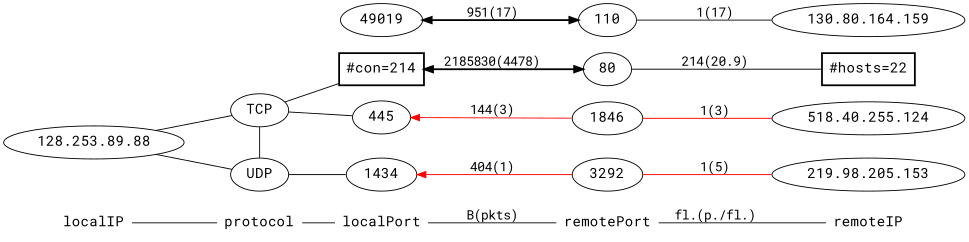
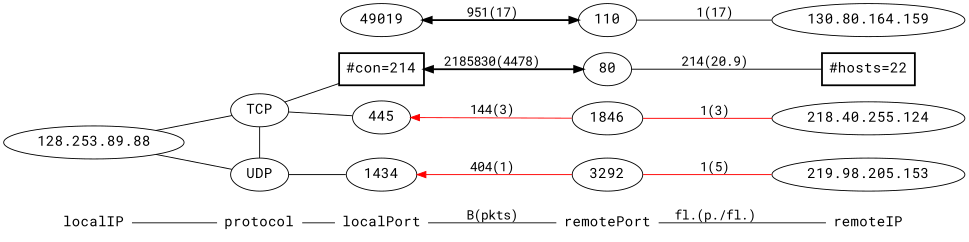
(868, 118) -> (868, 118)
